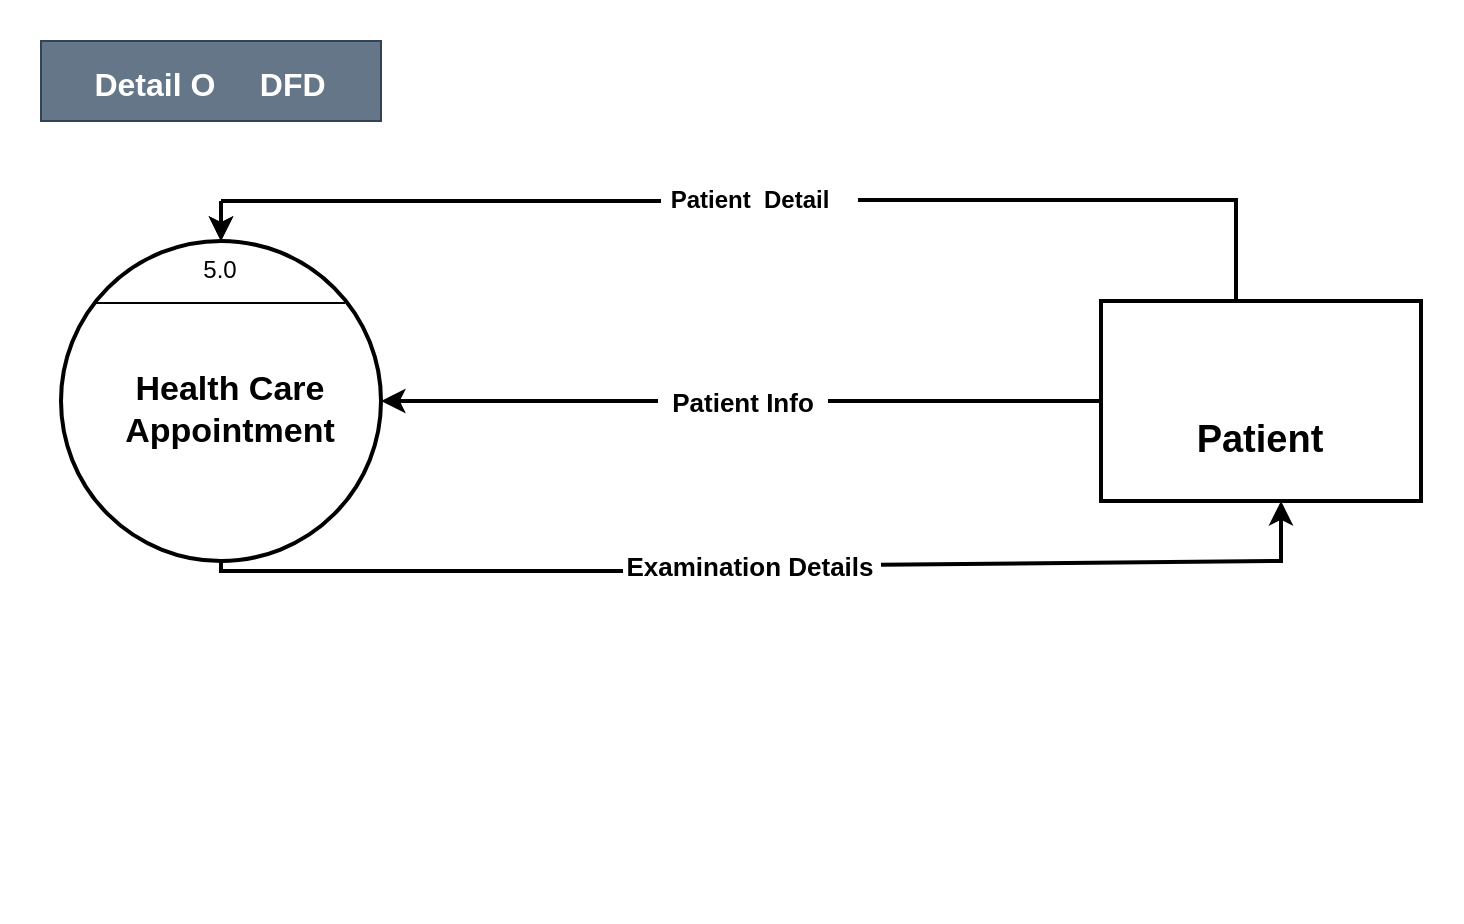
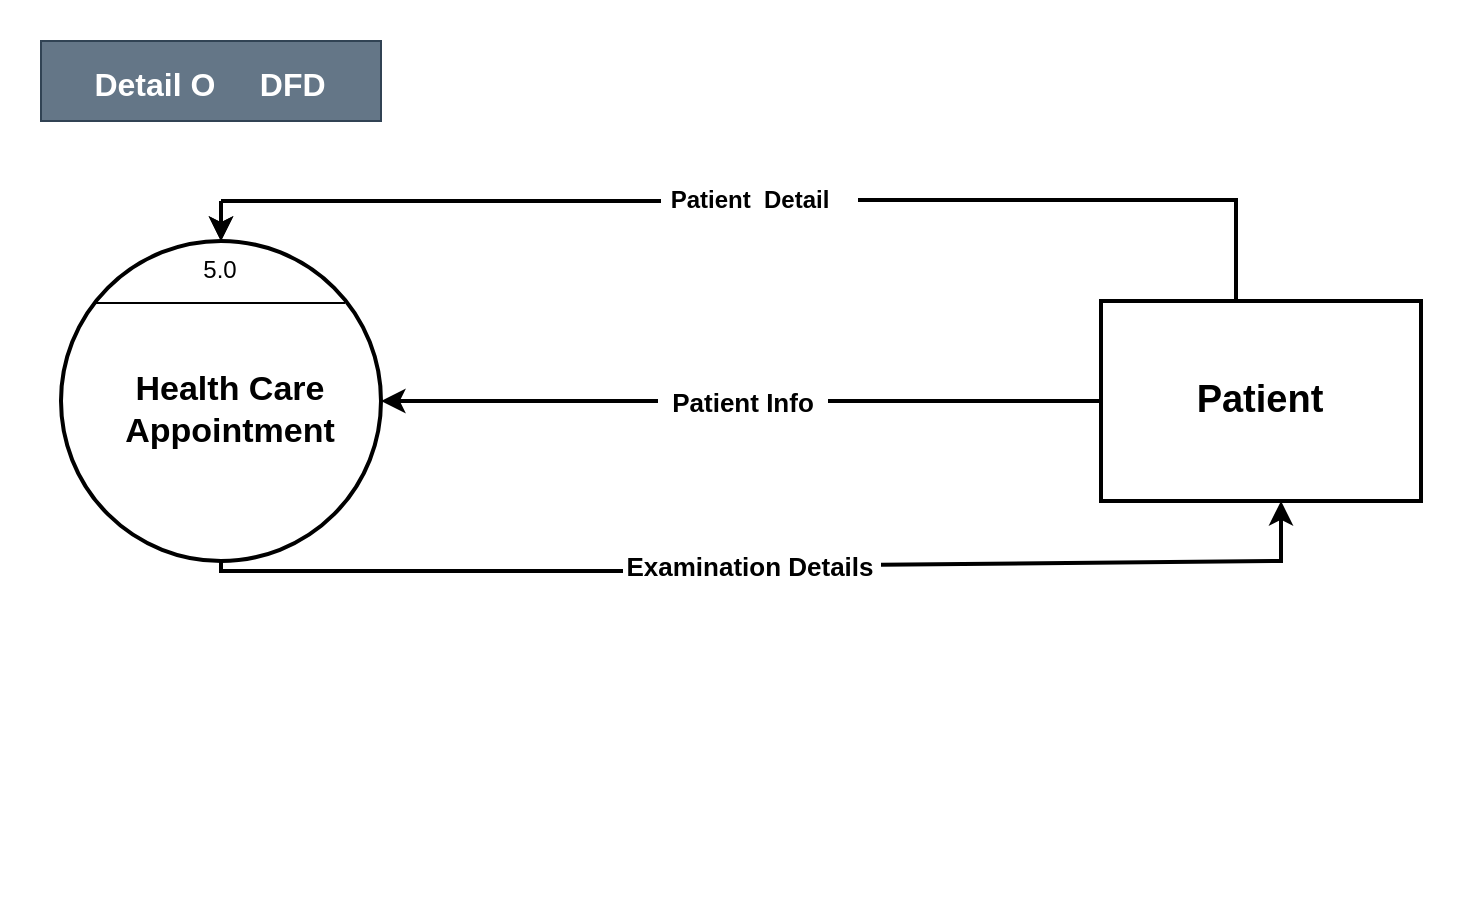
(1261, 441) -> (1261, 401)
